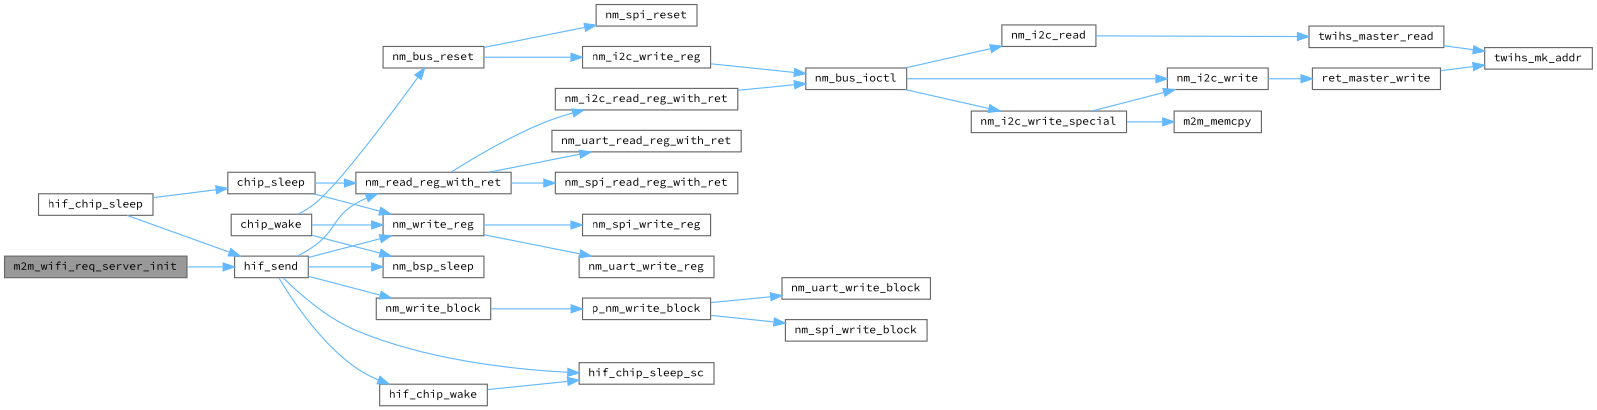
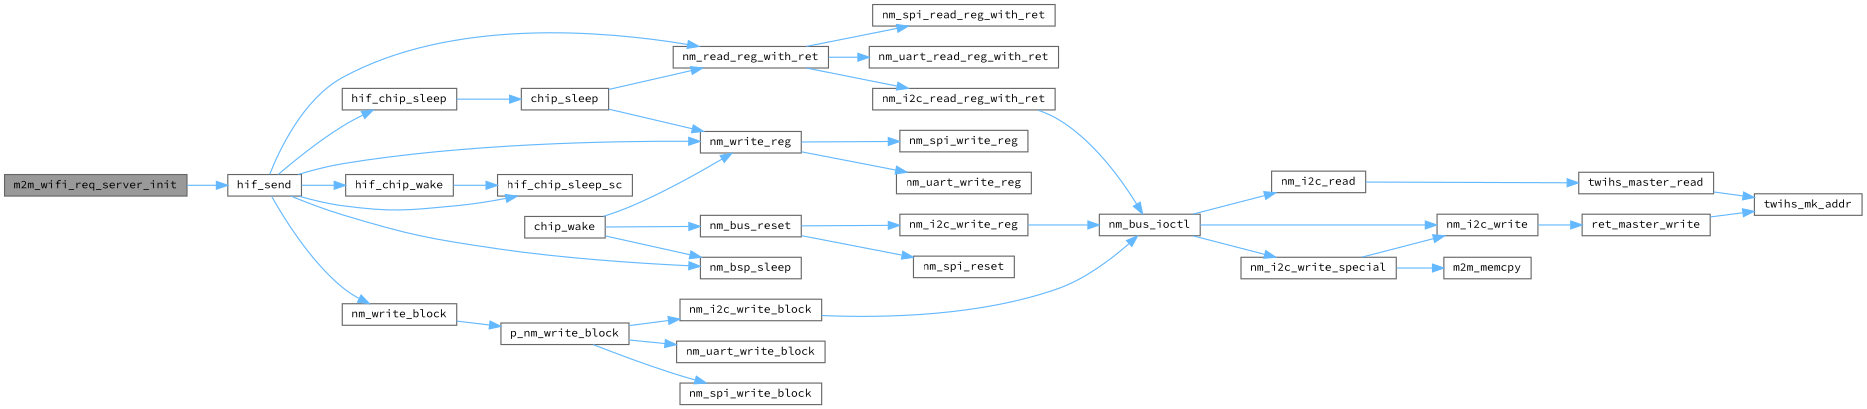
(178, 234) -> (319, 142)
none -> (751, 310)
